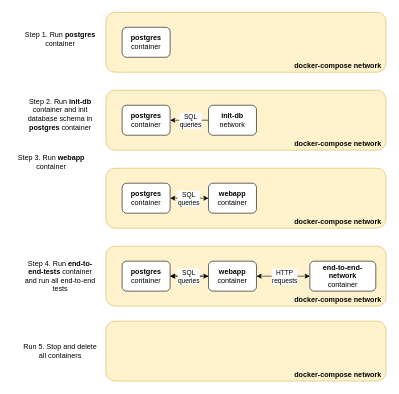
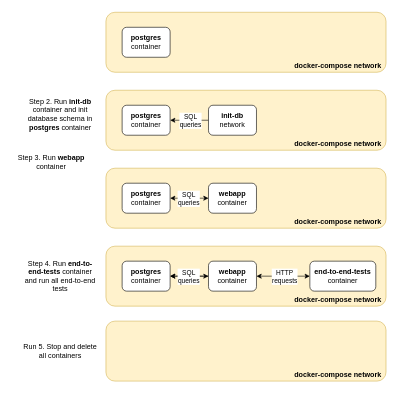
(60, 39) -> none
(343, 276) -> (343, 276)
